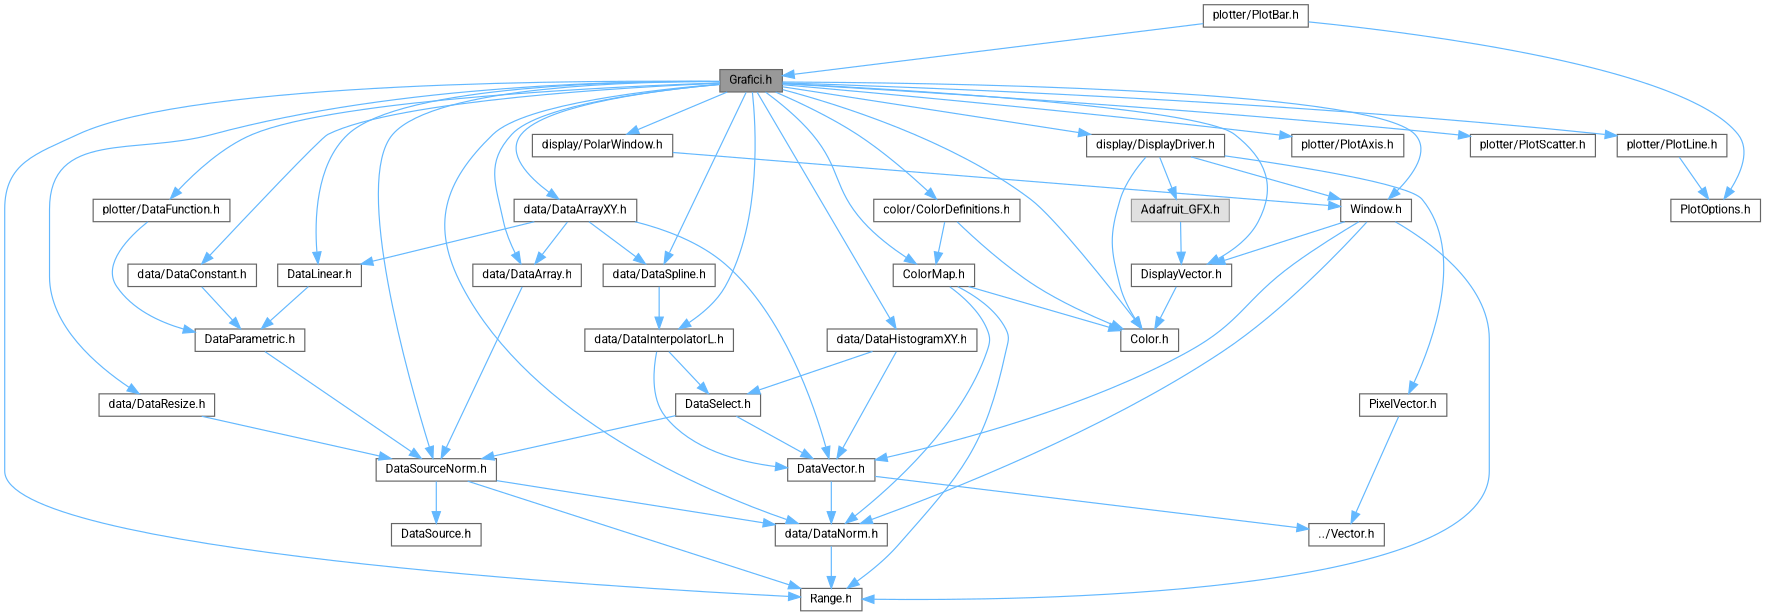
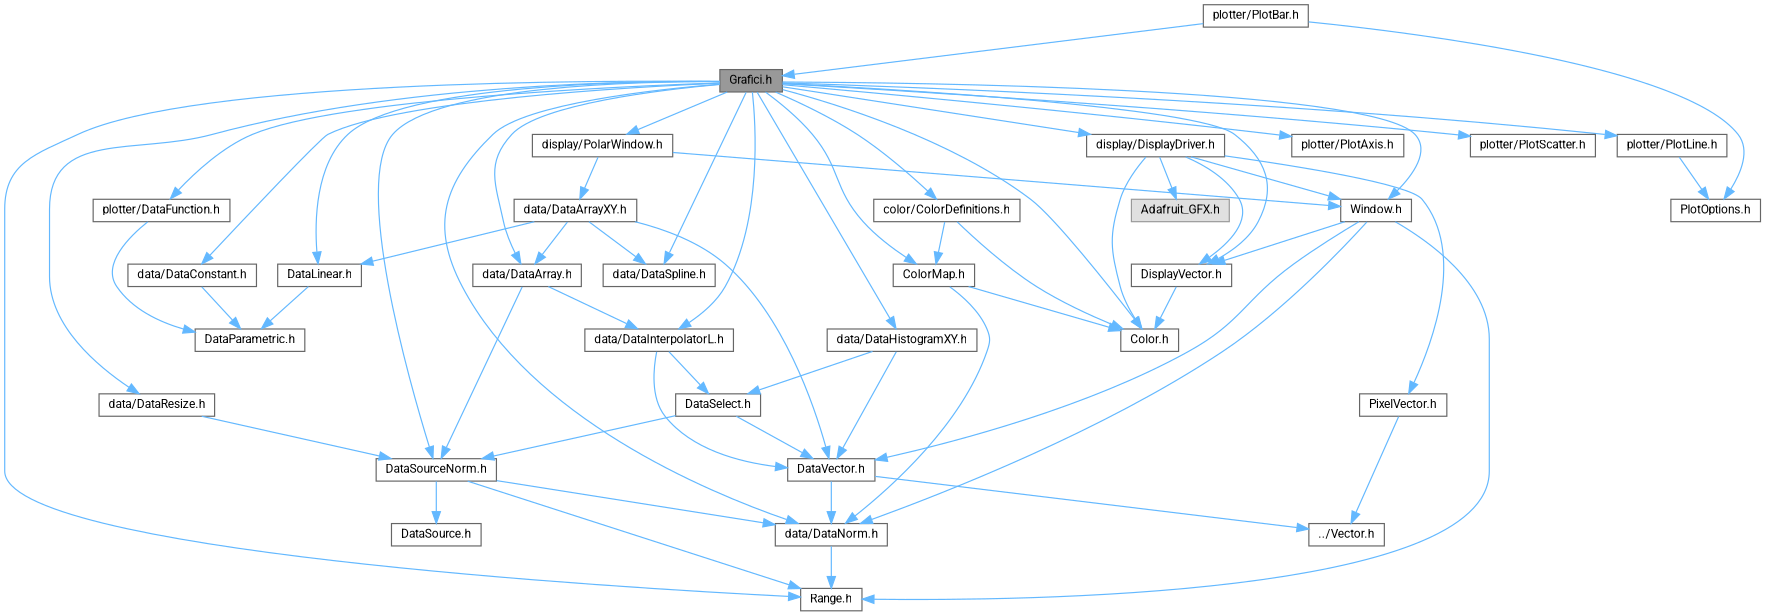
(582, 106) -> (591, 173)
(1181, 237) -> (1242, 207)
(659, 302) -> (587, 305)
(338, 402) -> none
(976, 442) -> none
